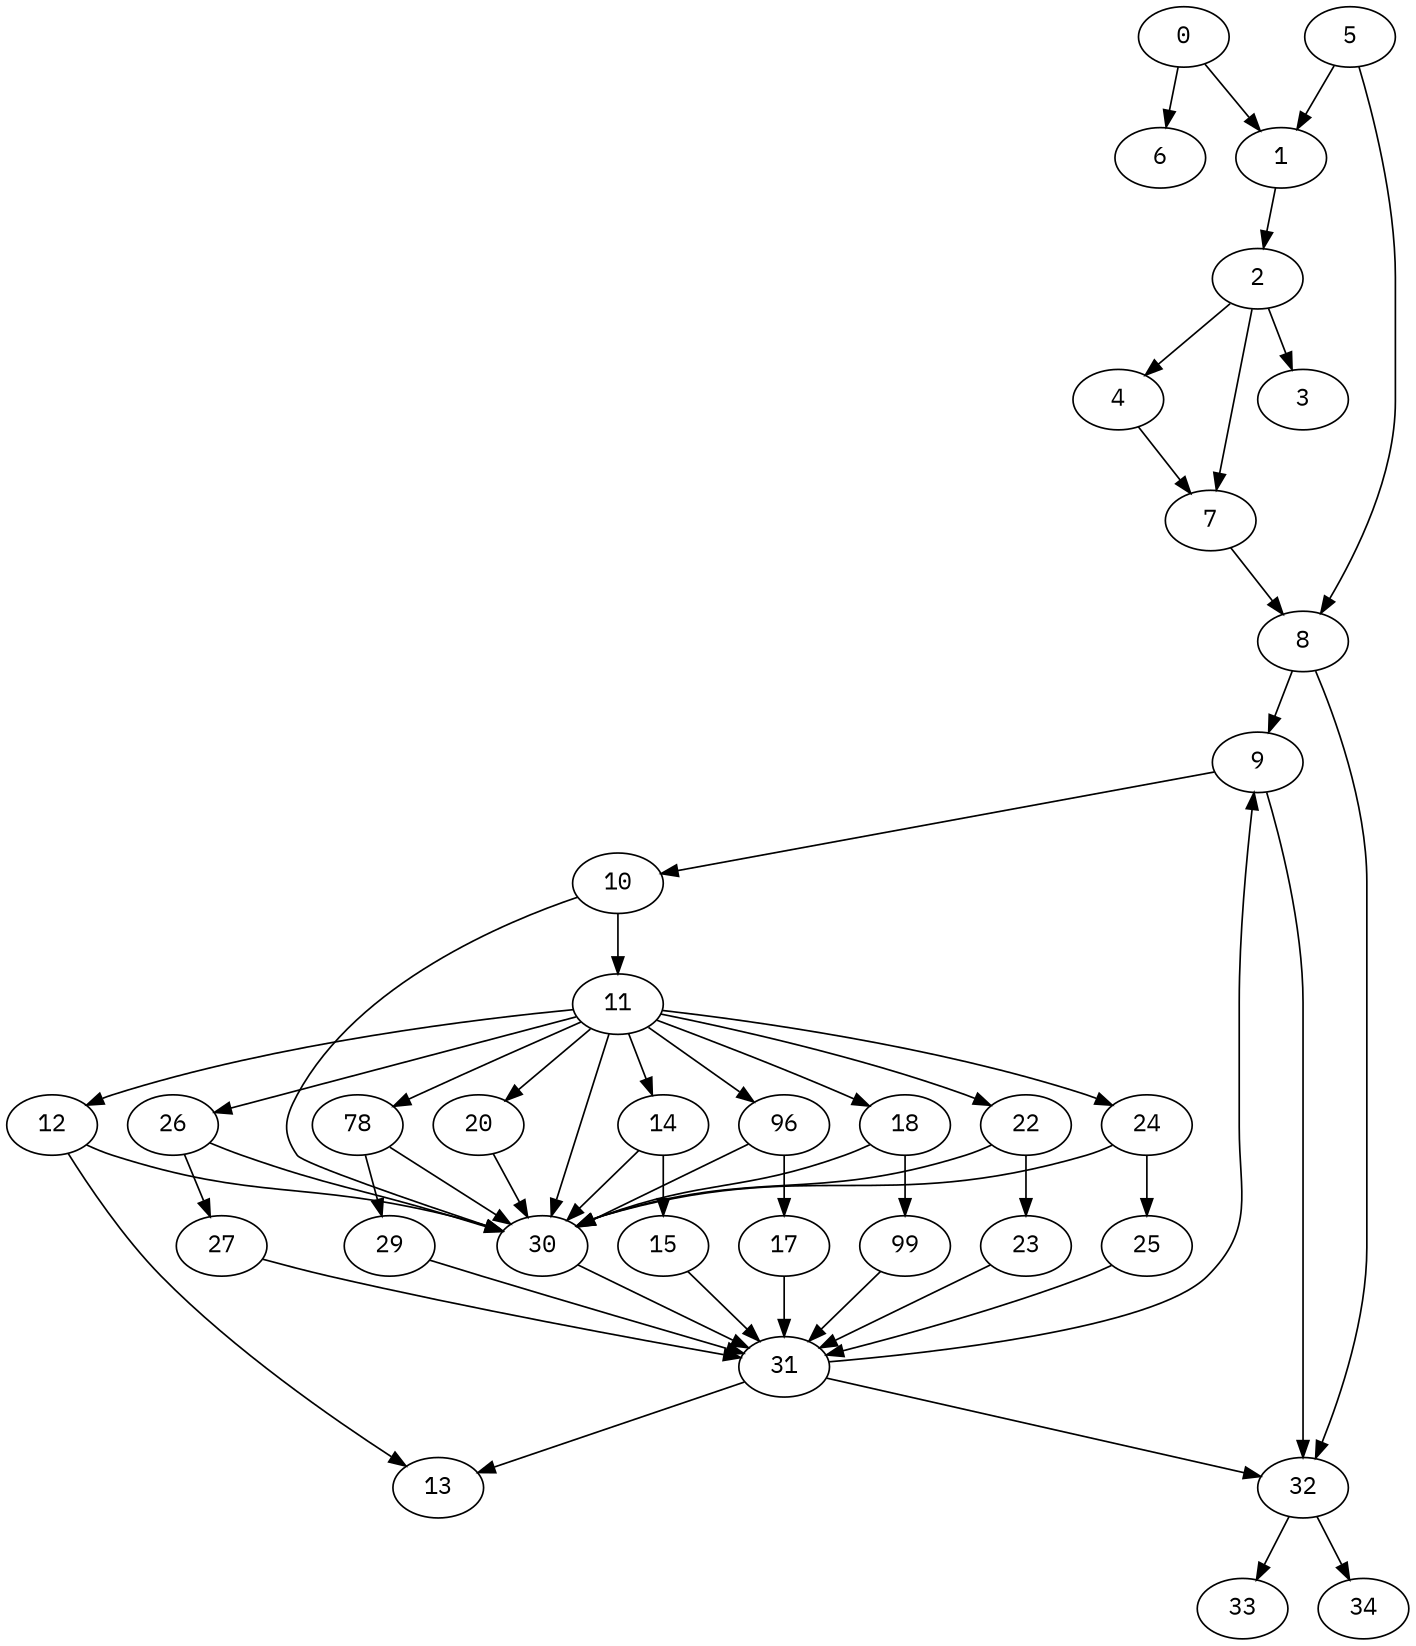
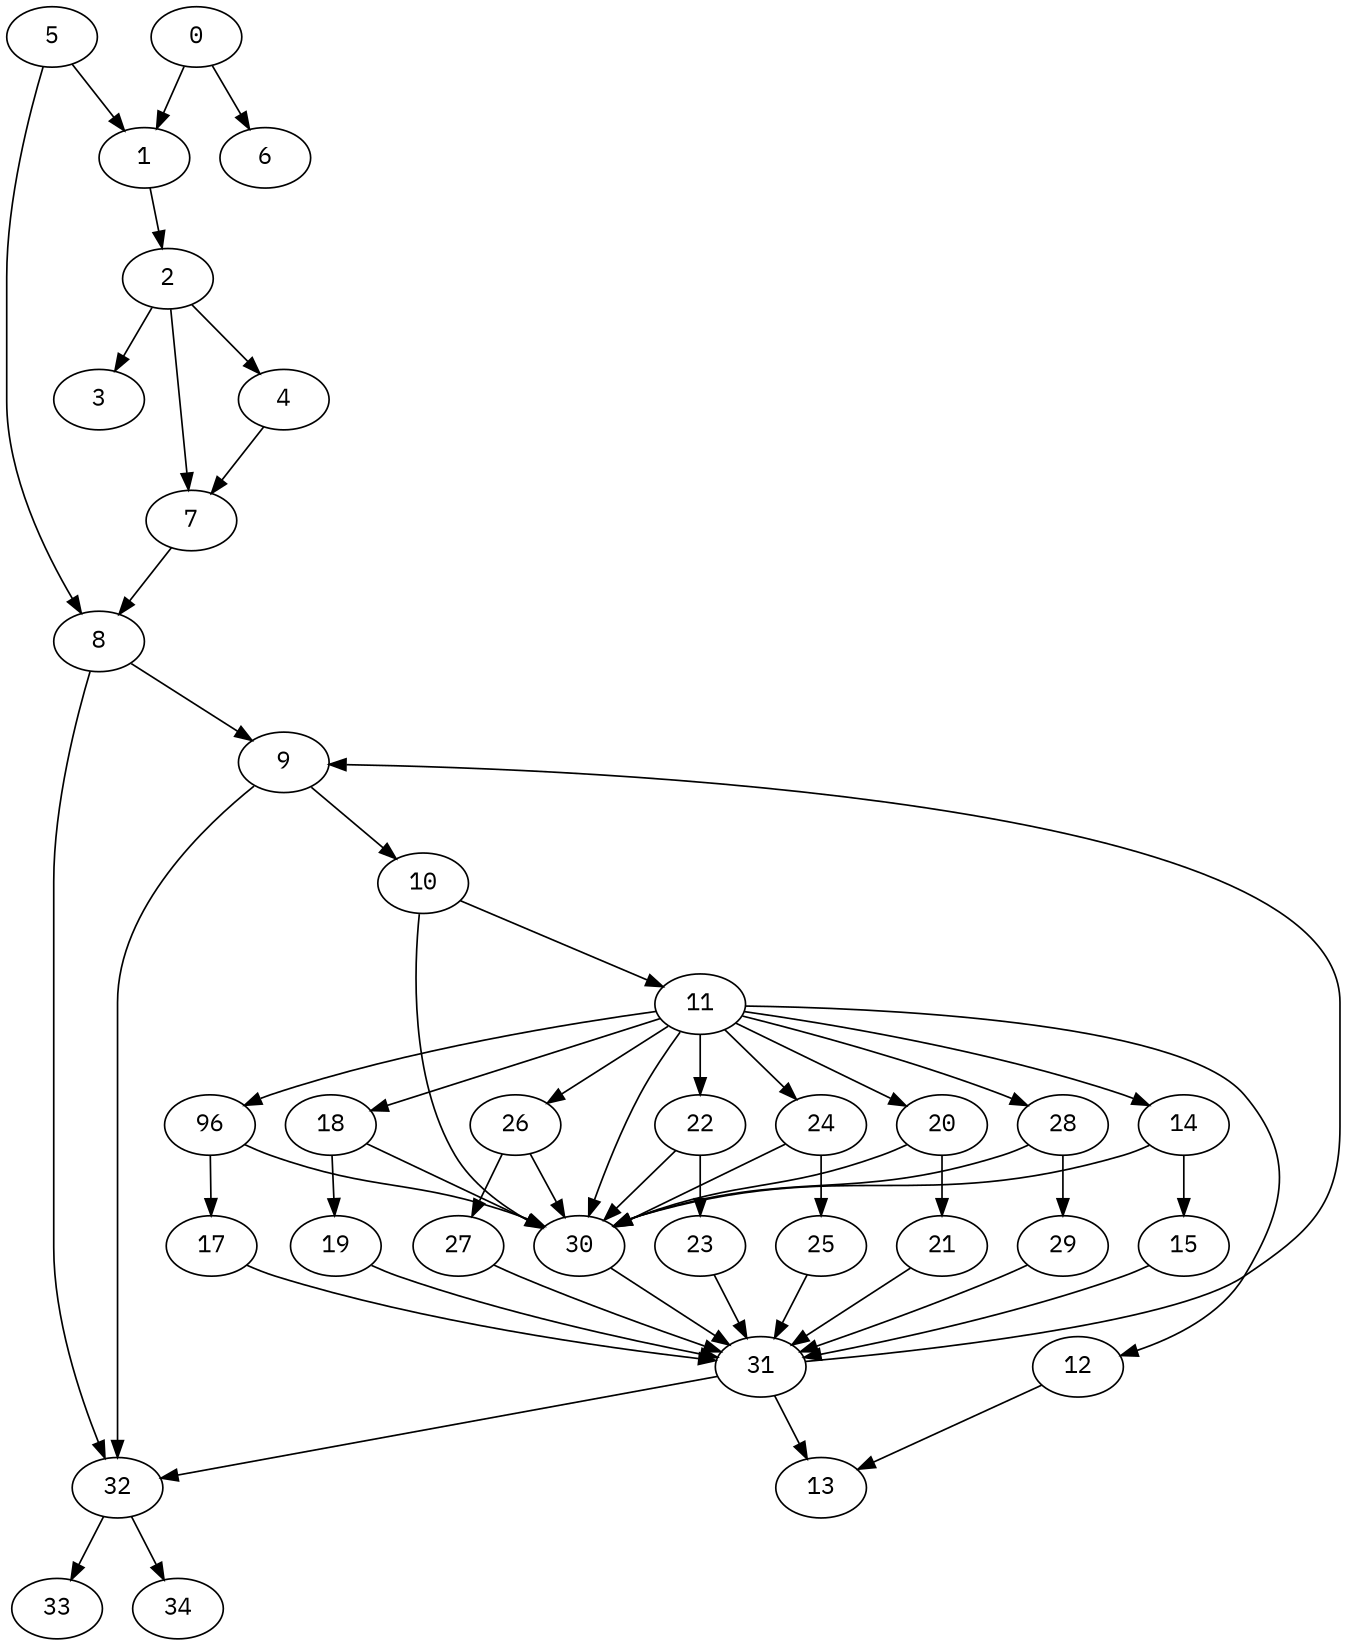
(358, 1125) -> (1063, 1125)
(285, 1190) -> none
(905, 1246) -> (336, 1246)
none -> (942, 1246)
